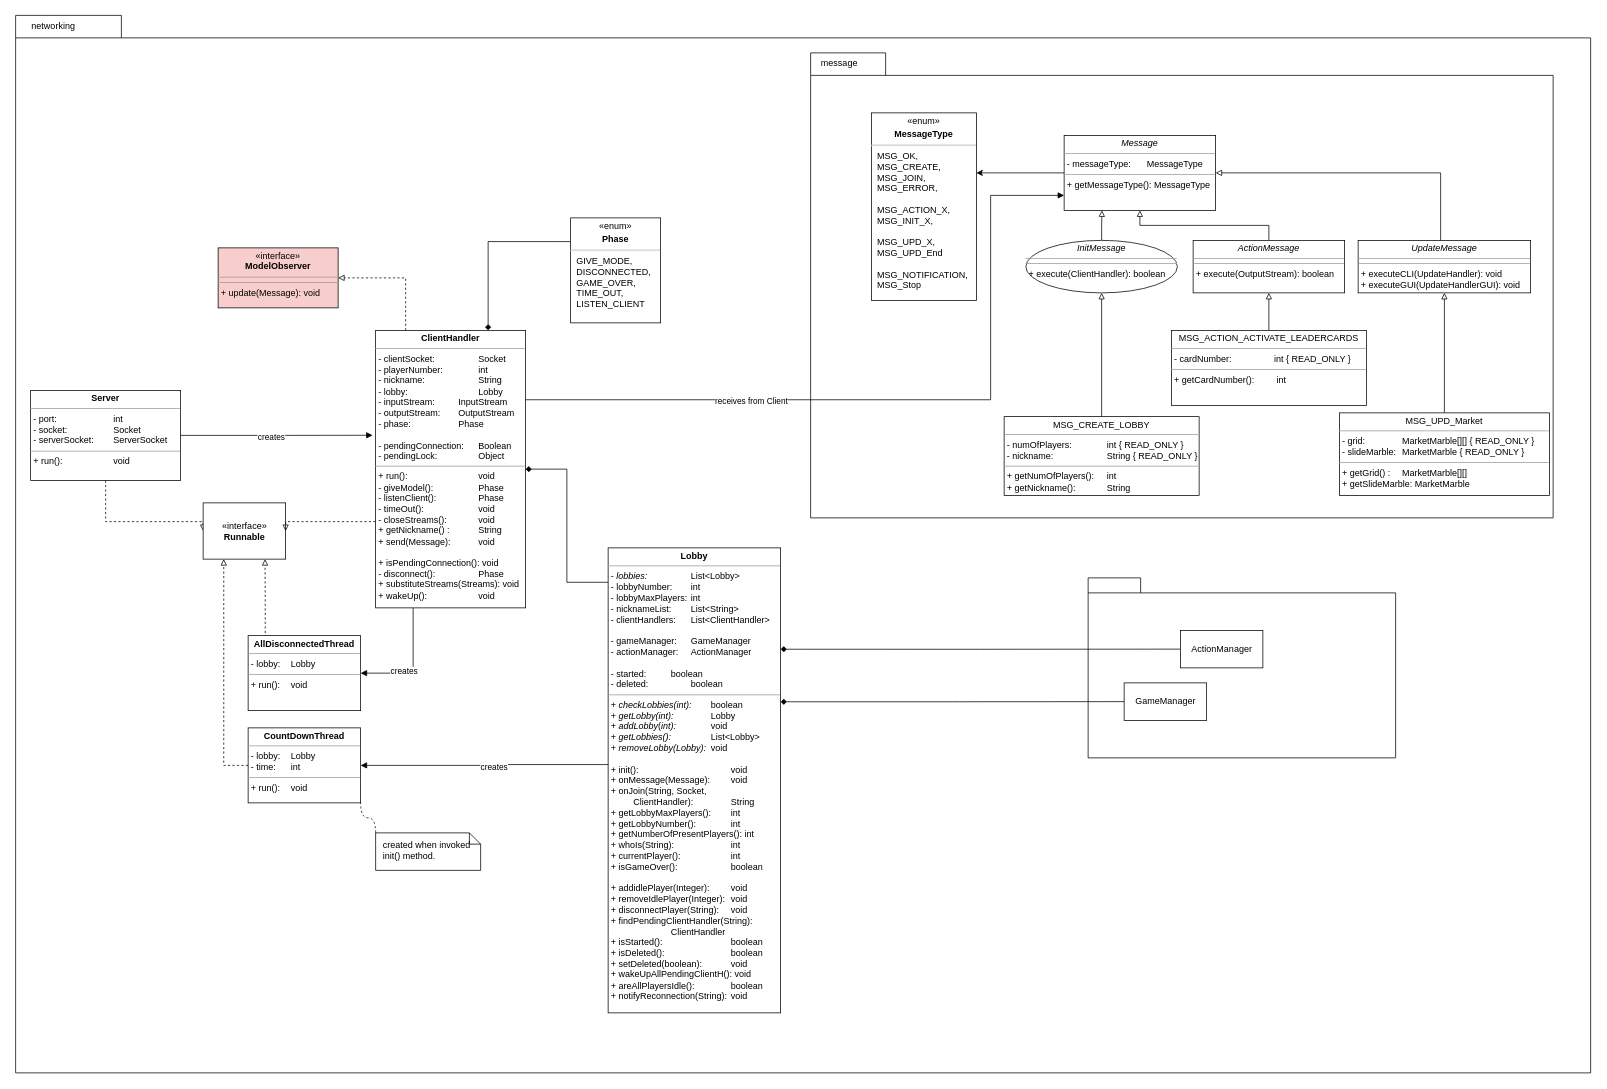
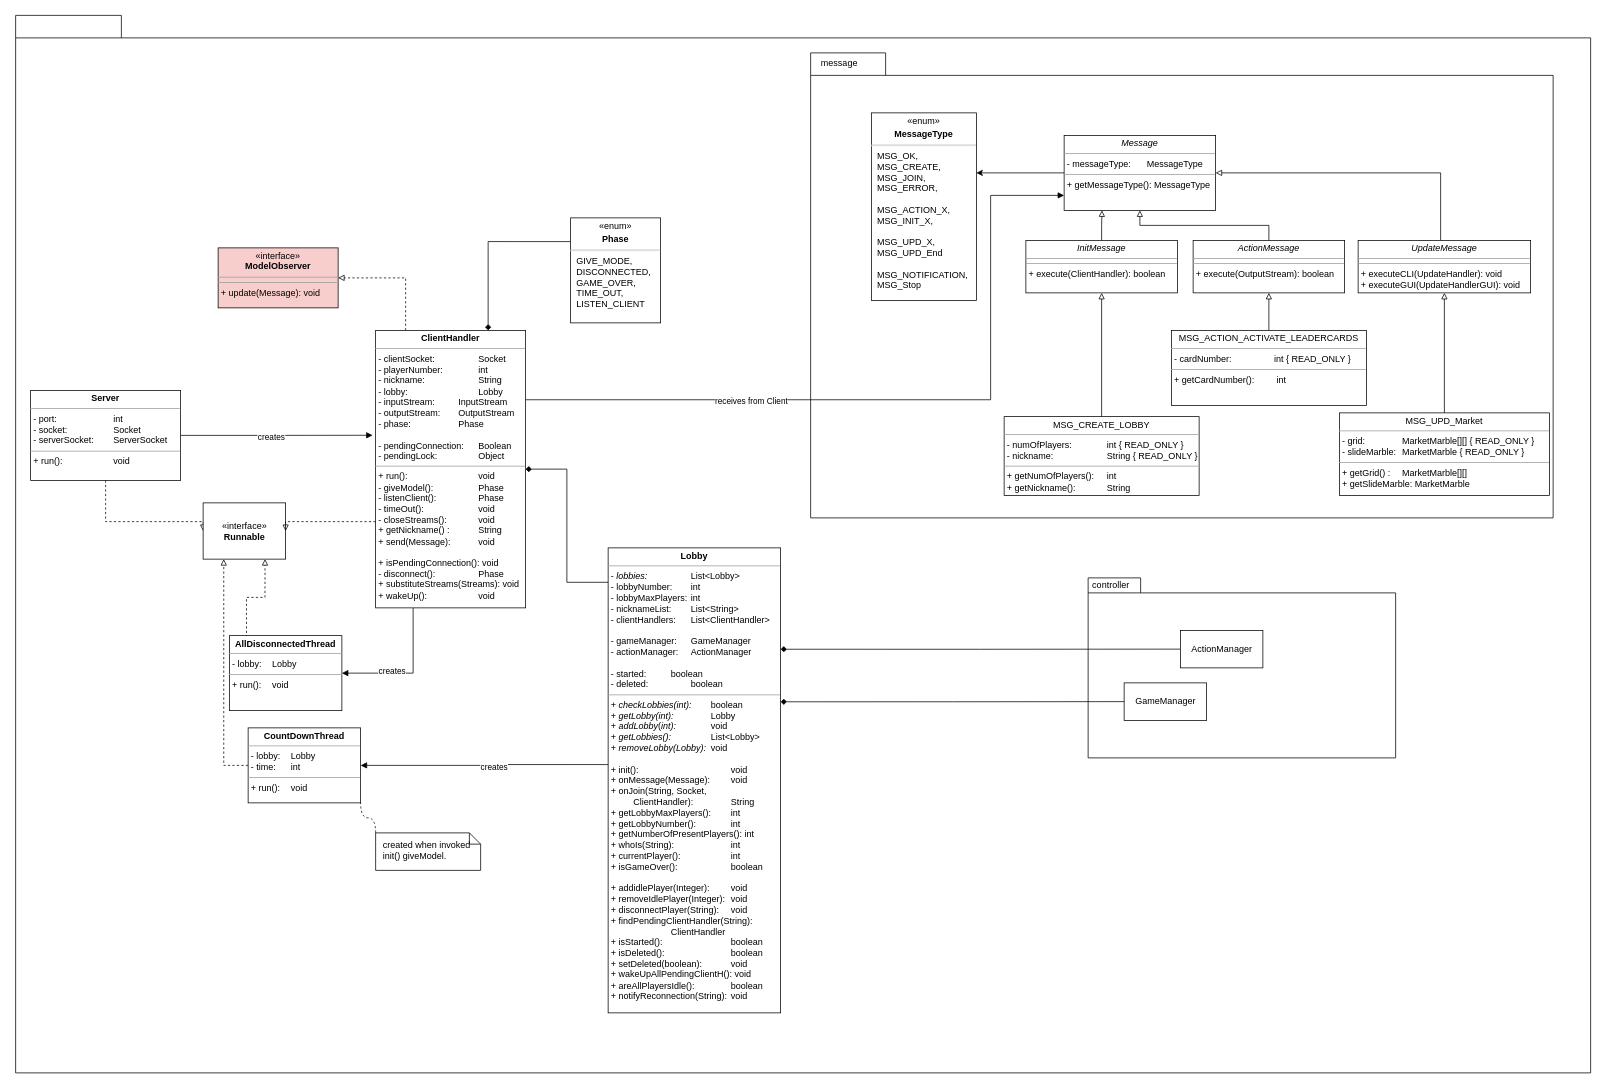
(53, 27) -> none
(1101, 267) -> (1101, 267)
none -> (1110, 585)
(304, 673) -> (285, 673)
(428, 833) -> (428, 833)
